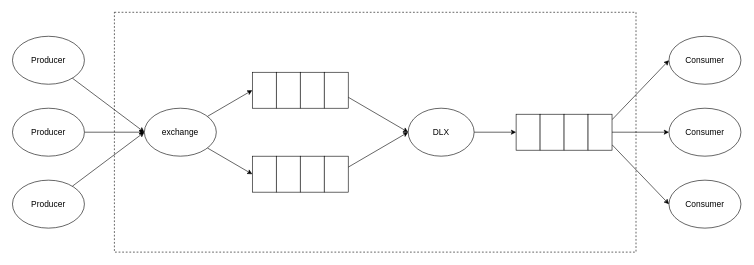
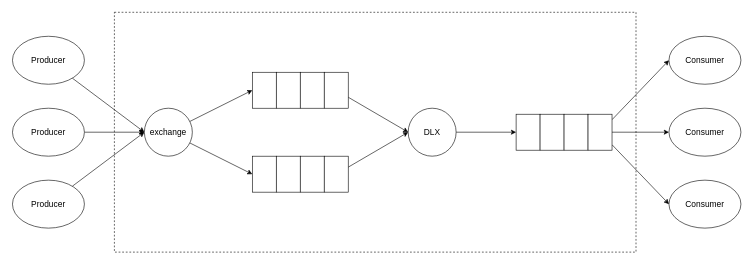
(180, 132) -> (168, 132)
(441, 132) -> (432, 132)
